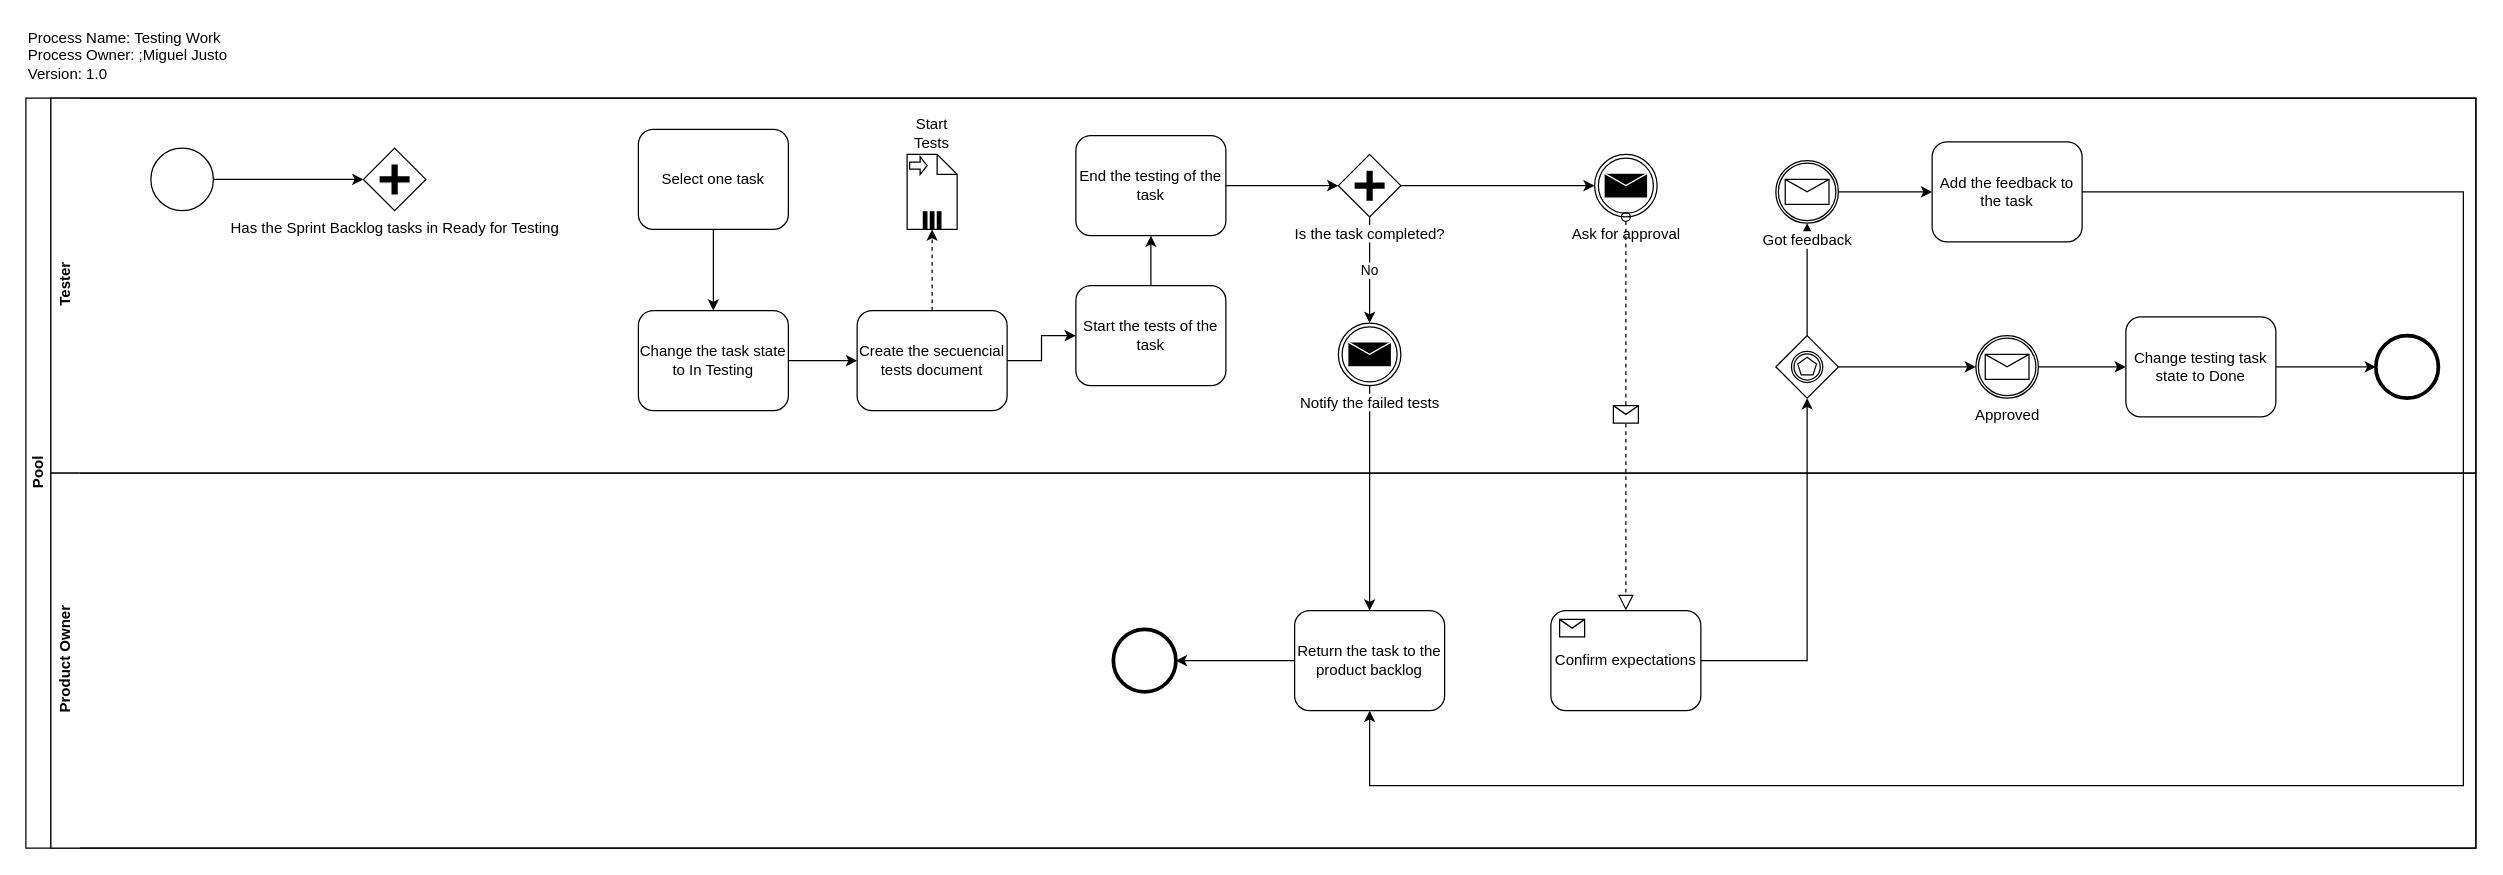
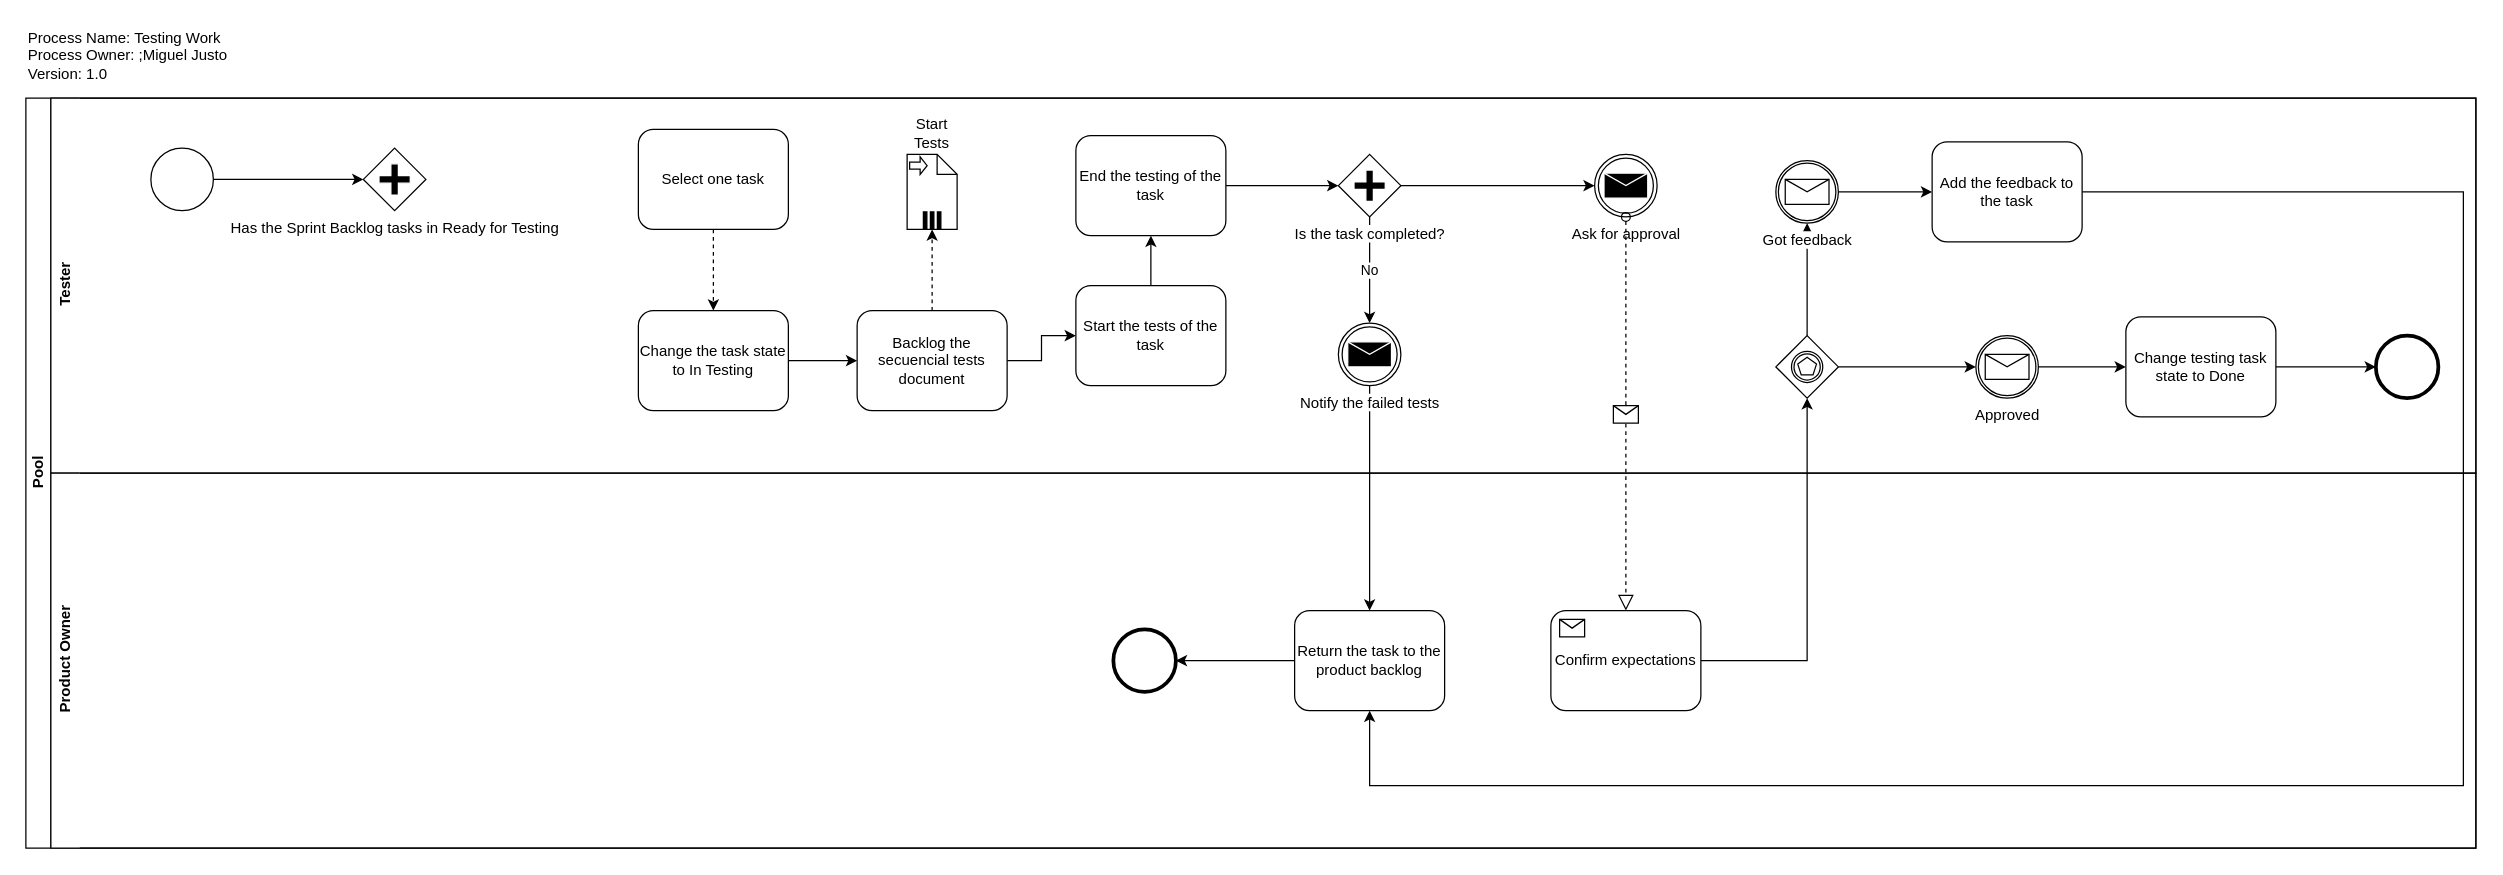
(713, 267) -> (713, 267)
(932, 361) -> (932, 361)
